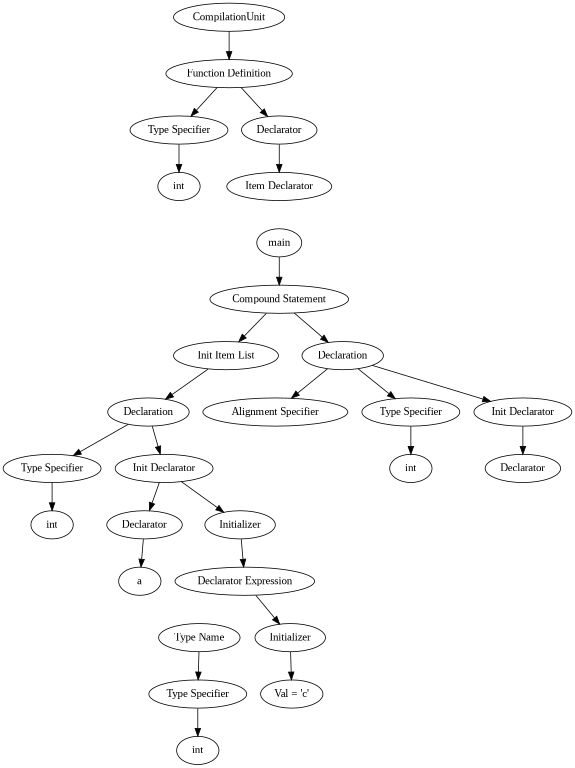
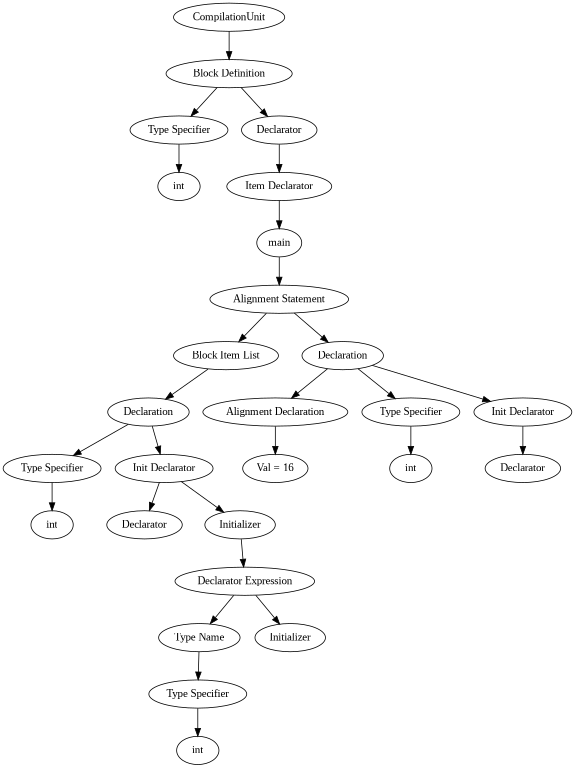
(229, 74) -> (229, 74)
none -> (279, 211)
(279, 299) -> (279, 299)
(226, 356) -> (226, 356)
(275, 412) -> (275, 412)
none -> (275, 468)
(140, 581) -> none
none -> (225, 606)
(292, 694) -> none
